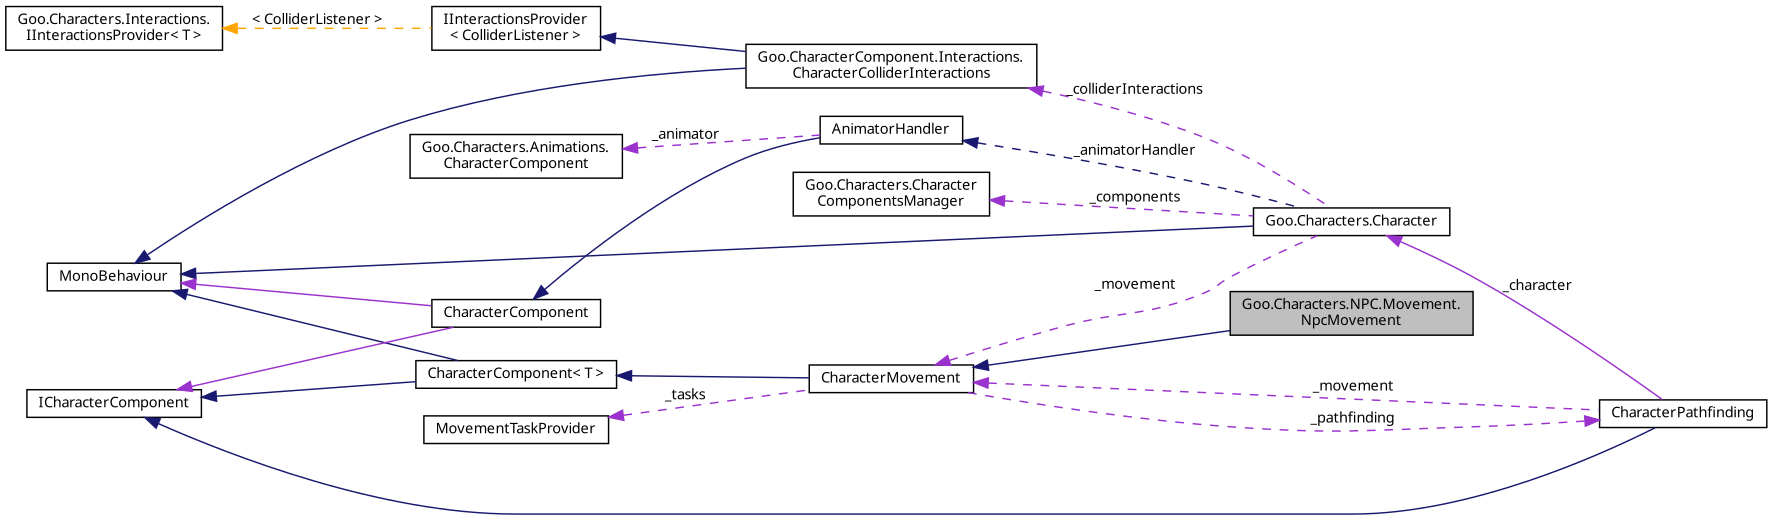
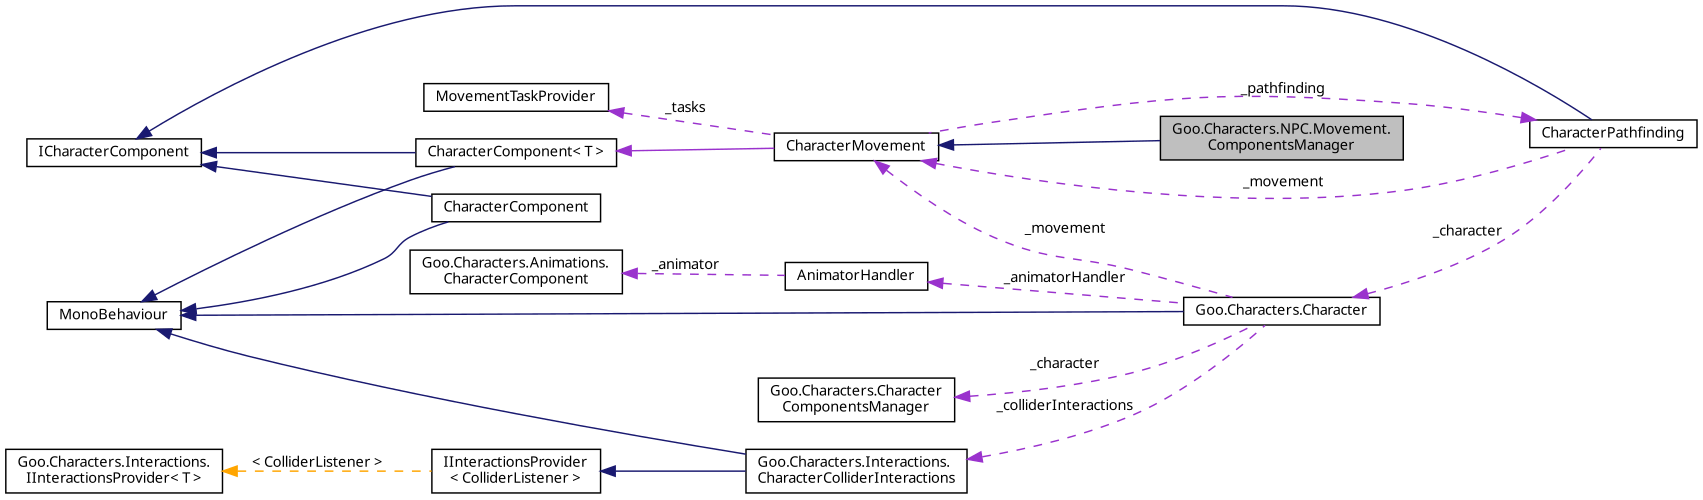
(891, 66) -> (857, 471)
(1140, 171) -> (1063, 293)
(673, 196) -> none
(1134, 198) -> (1064, 364)
(313, 295) -> (328, 281)
(1352, 313) -> (1282, 138)
(1535, 314) -> (1498, 243)
(322, 357) -> (324, 182)
(720, 377) -> (703, 149)
